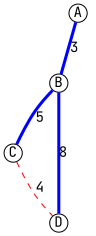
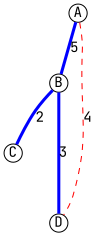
(75, 48) -> (75, 48)
(40, 118) -> (40, 118)
(63, 153) -> (63, 153)
(32, 191) -> (83, 120)
